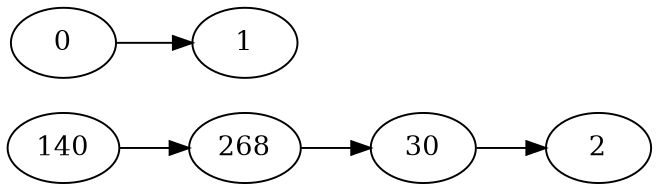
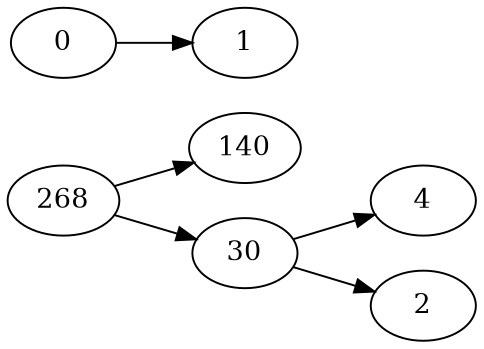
(144, 148) -> (145, 177)
none -> (423, 201)
